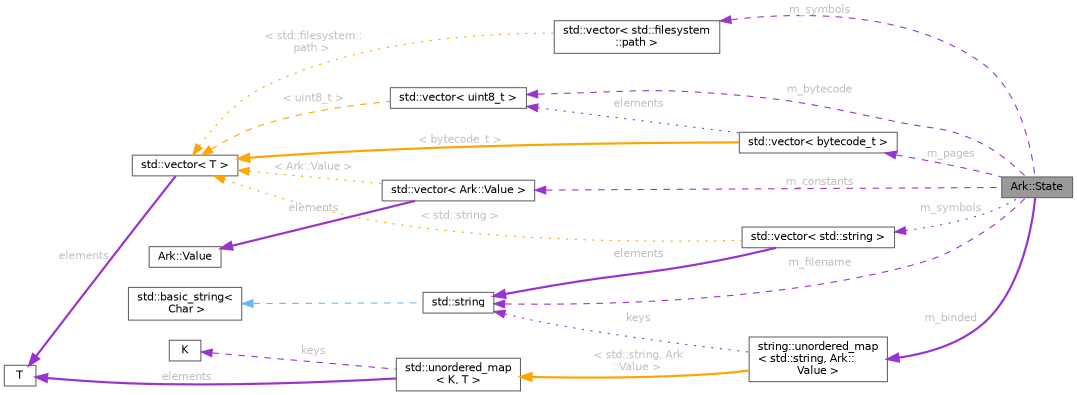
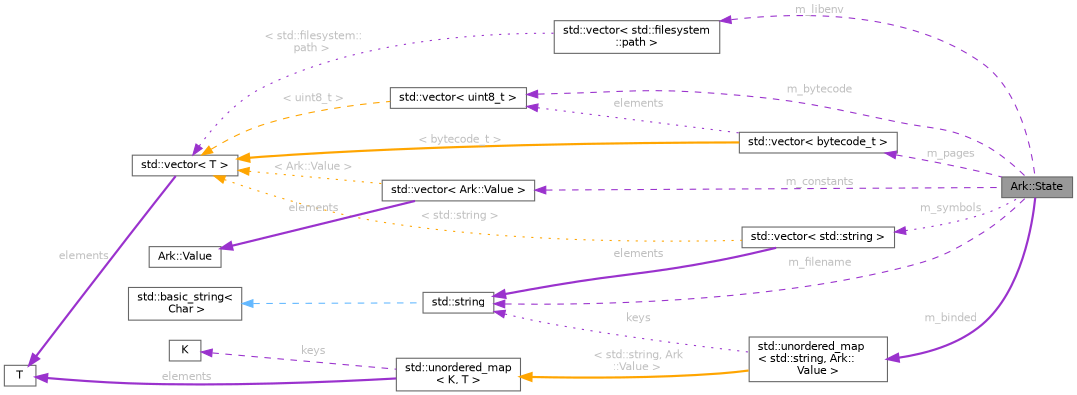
(818, 10) -> (818, 10)
(363, 53) -> (363, 53)
(818, 359) -> (818, 359)
